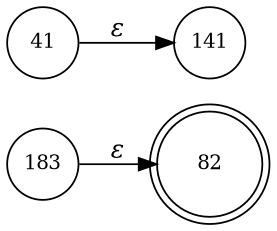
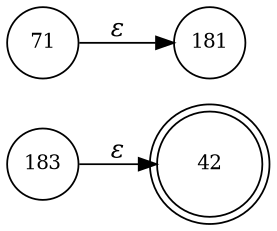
(43, 43) -> (43, 43)
(210, 43) -> (210, 43)
(210, 164) -> (210, 164)
